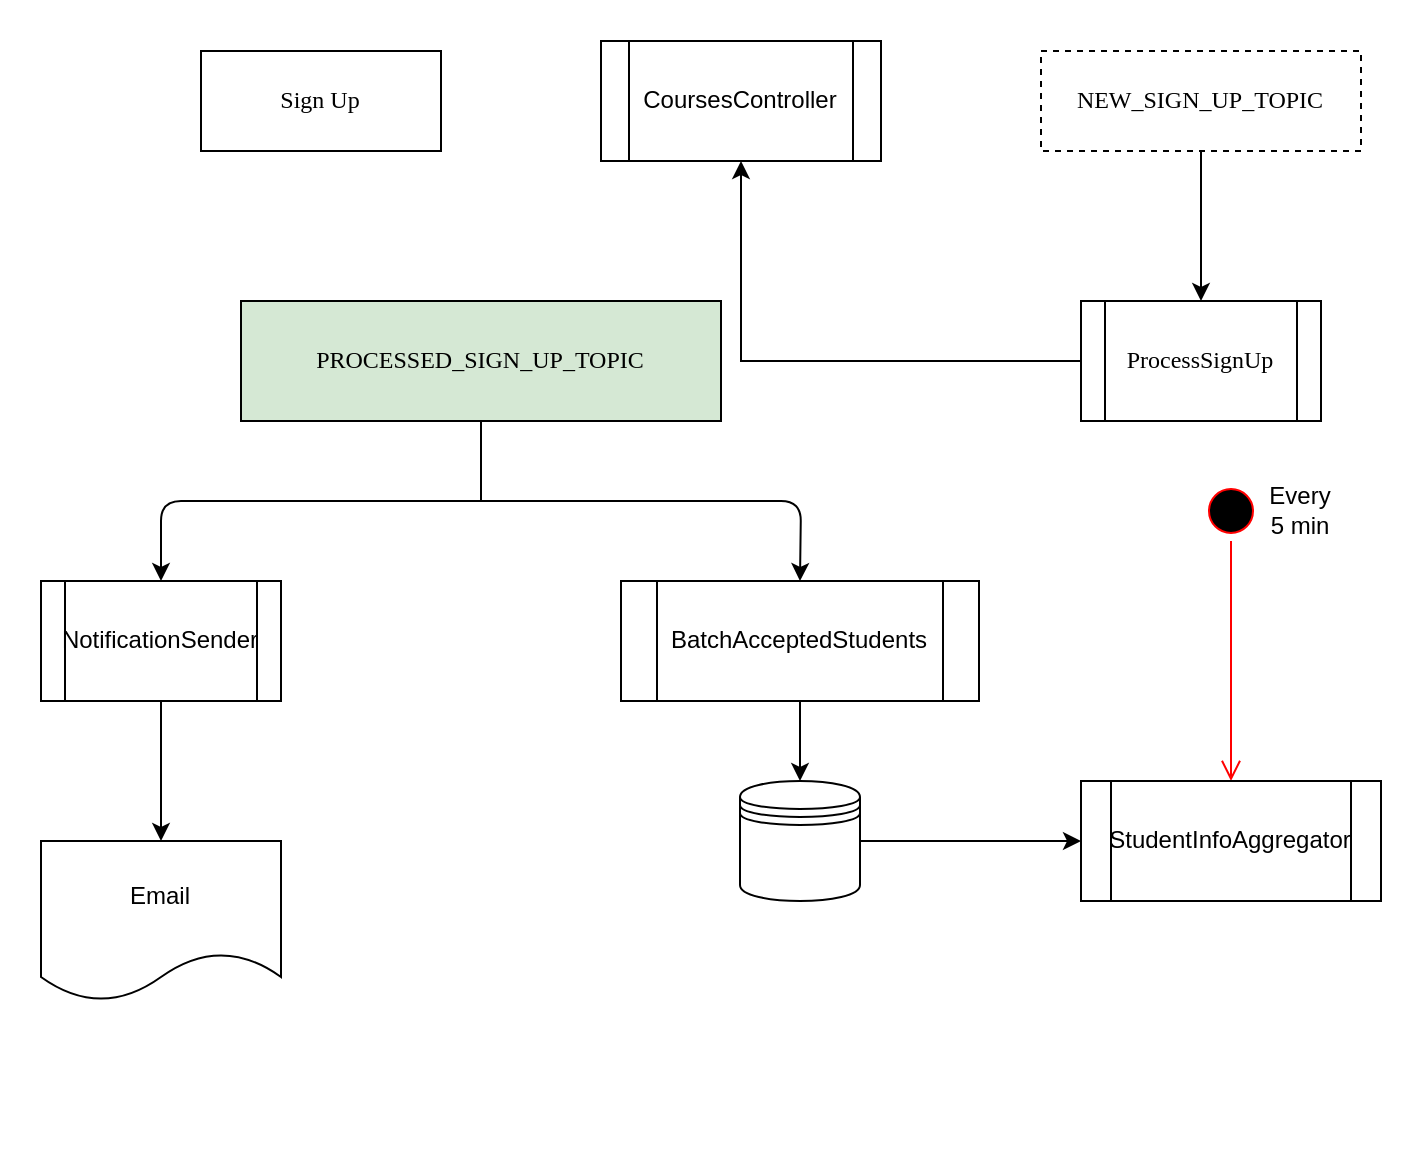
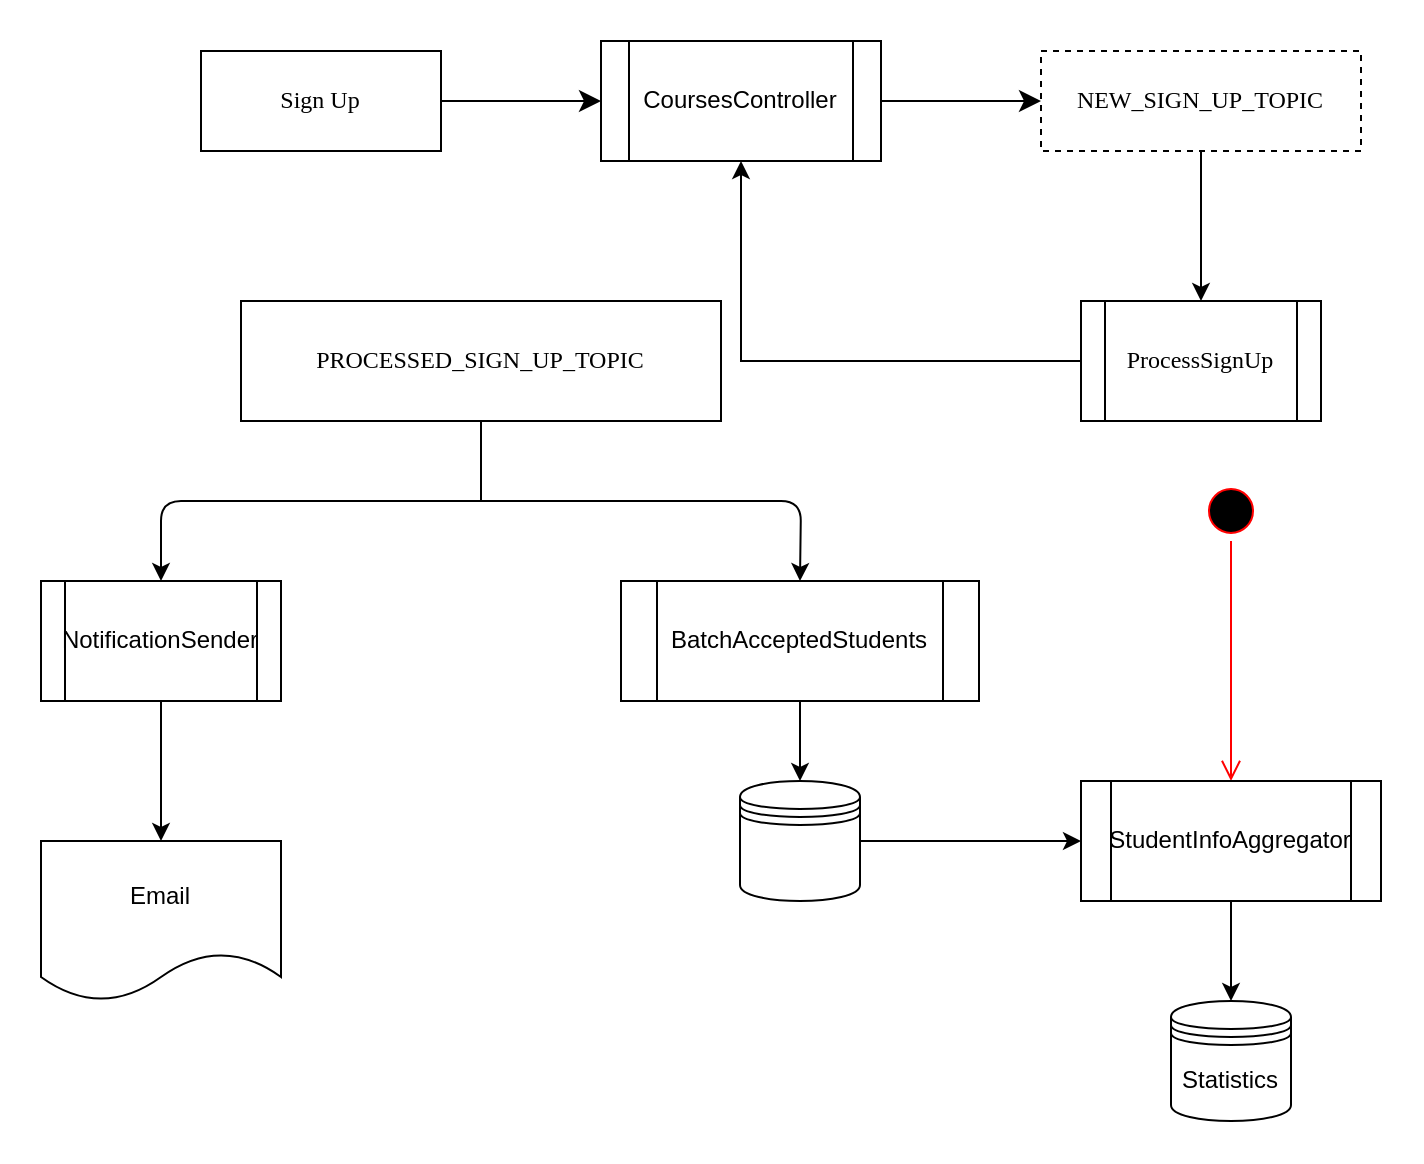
none -> (513, 101)
none -> (953, 101)
(481, 361) -> (481, 361)
(1301, 511) -> none
none -> (1231, 944)
none -> (1231, 1061)
